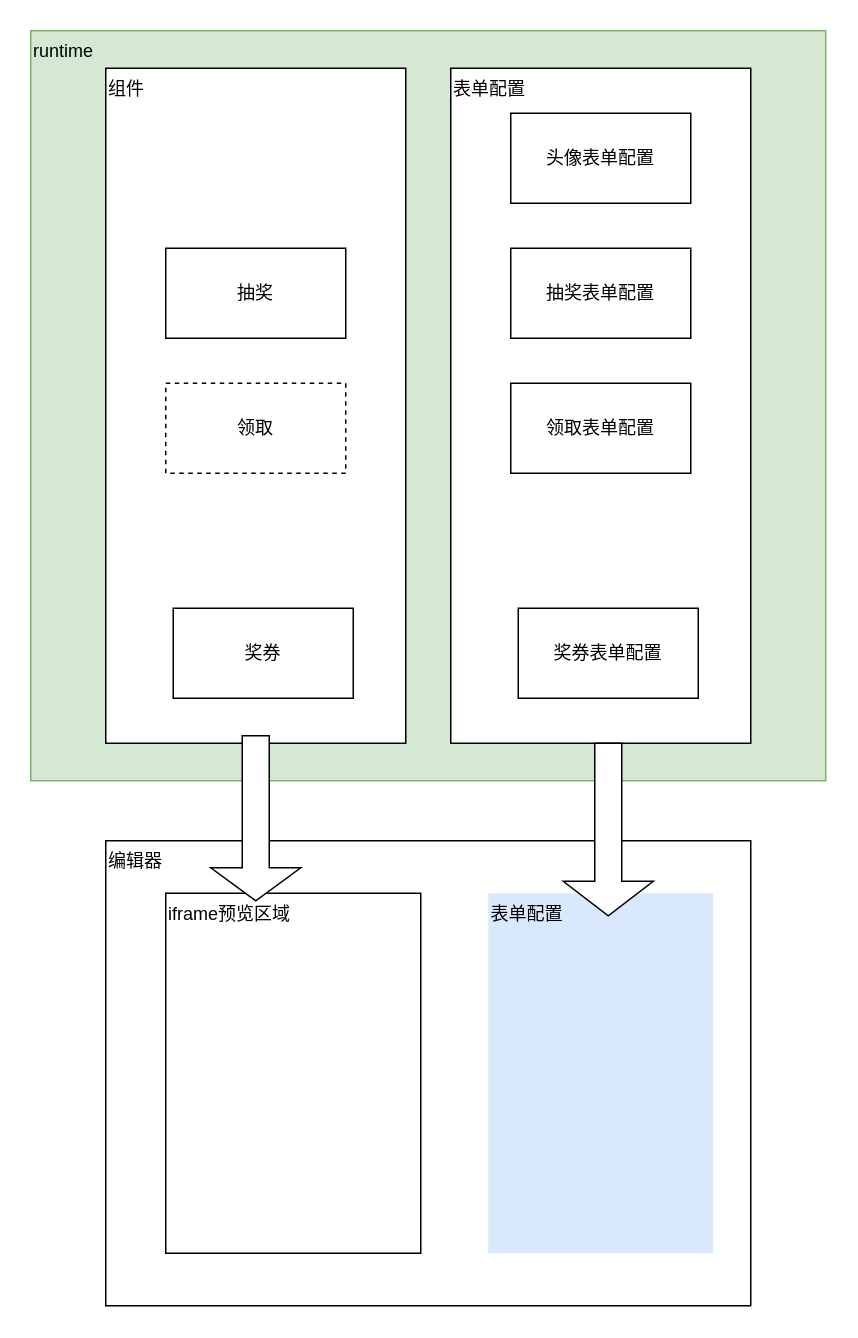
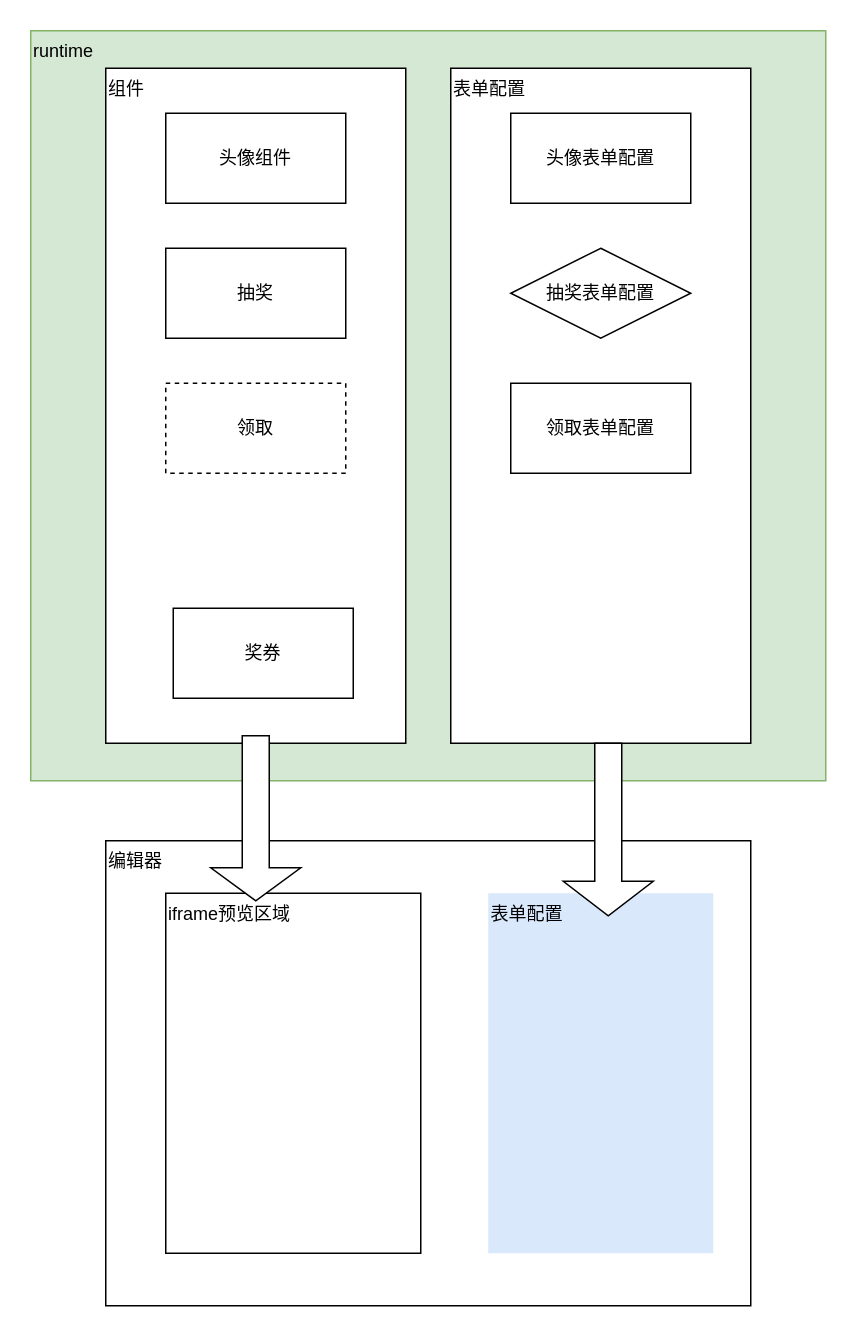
none -> (256, 158)
(601, 293) -> (601, 293)
(608, 653) -> none
